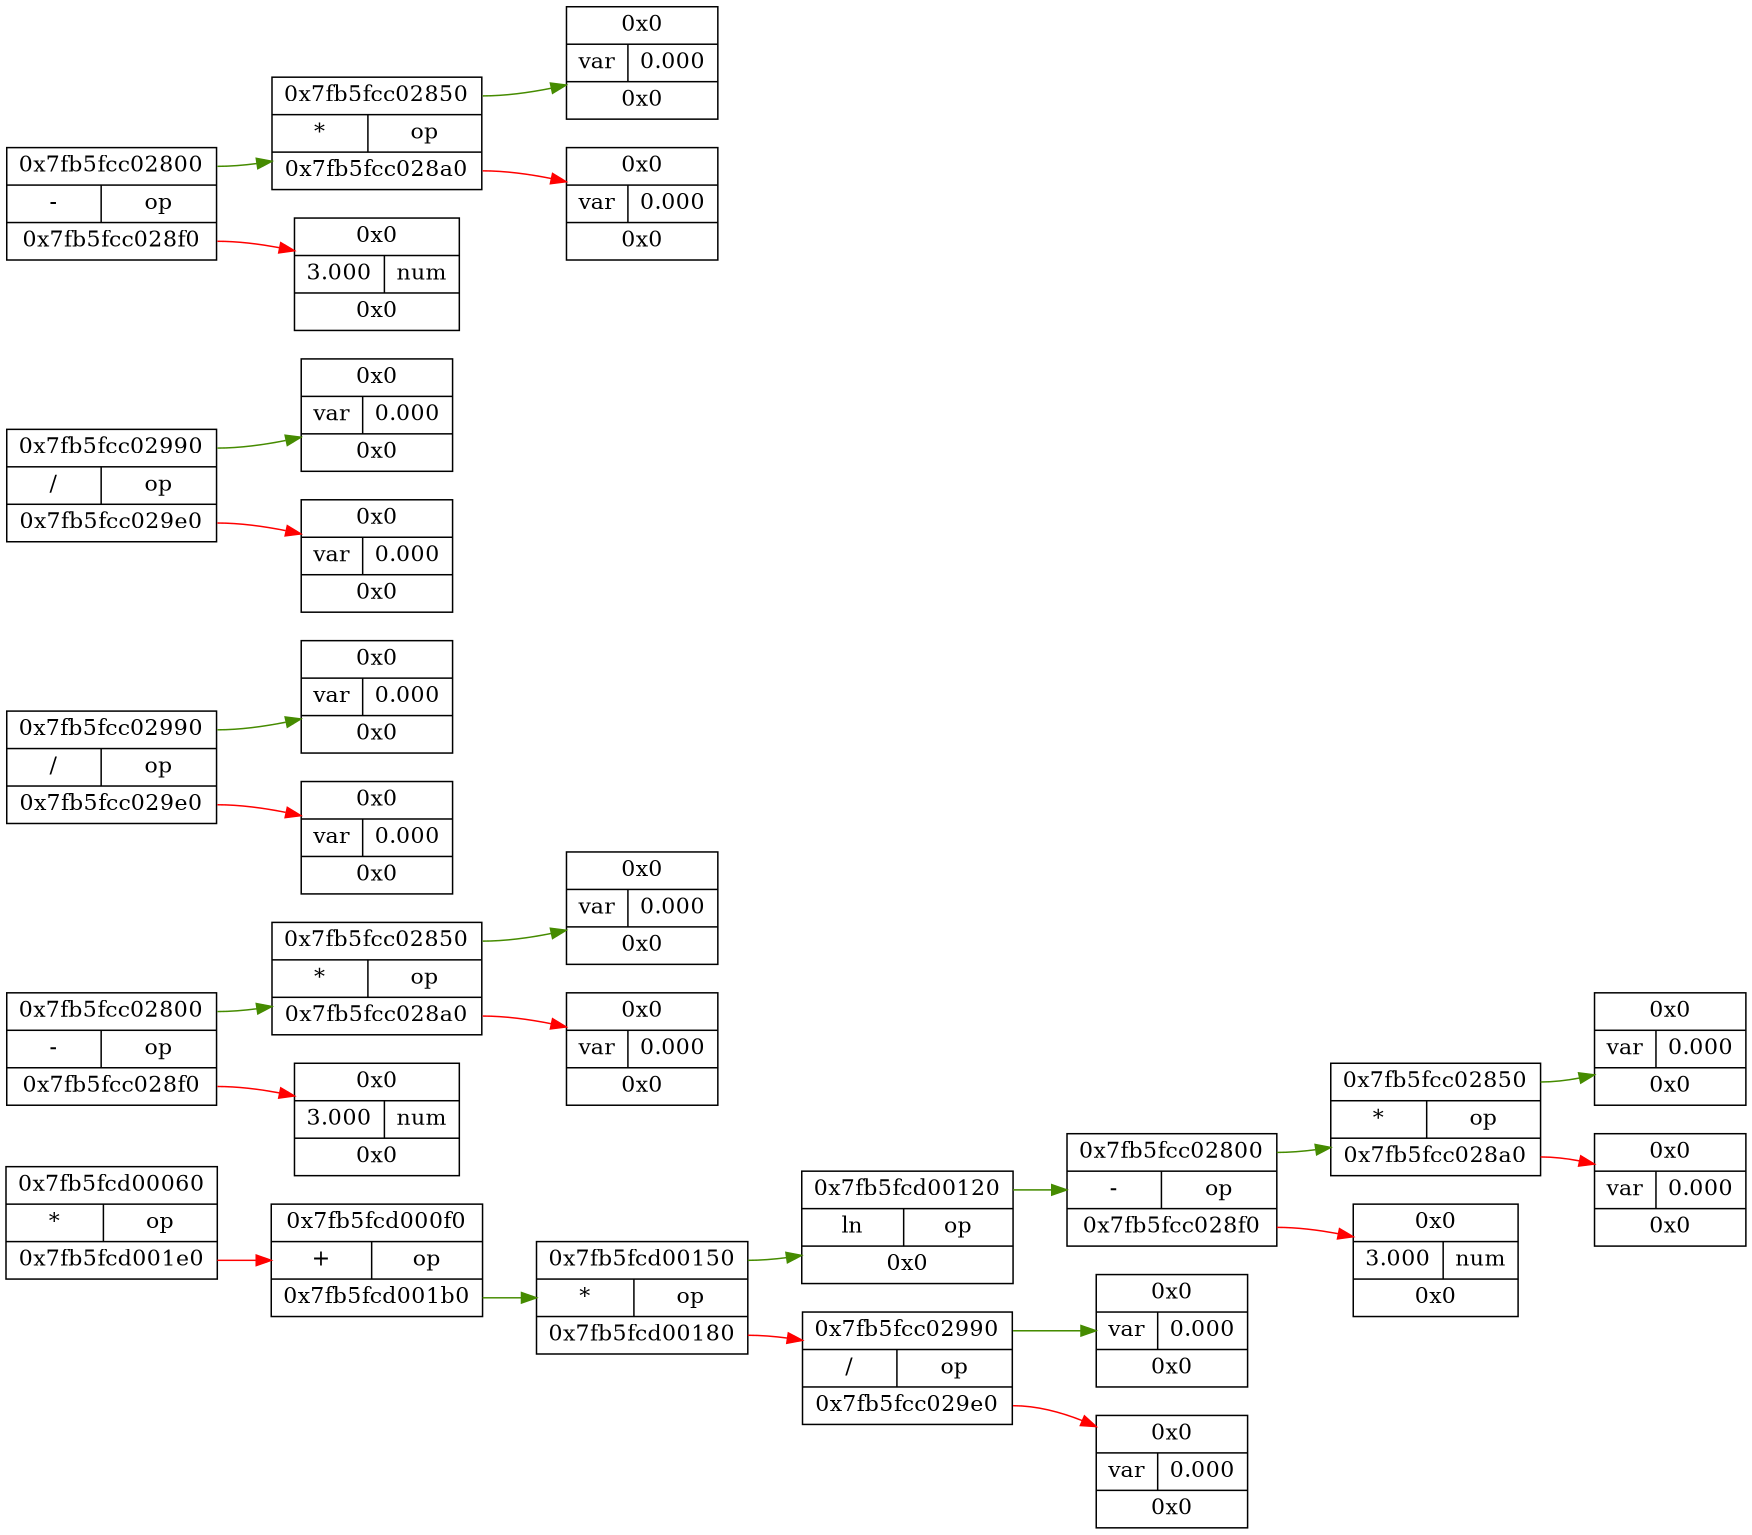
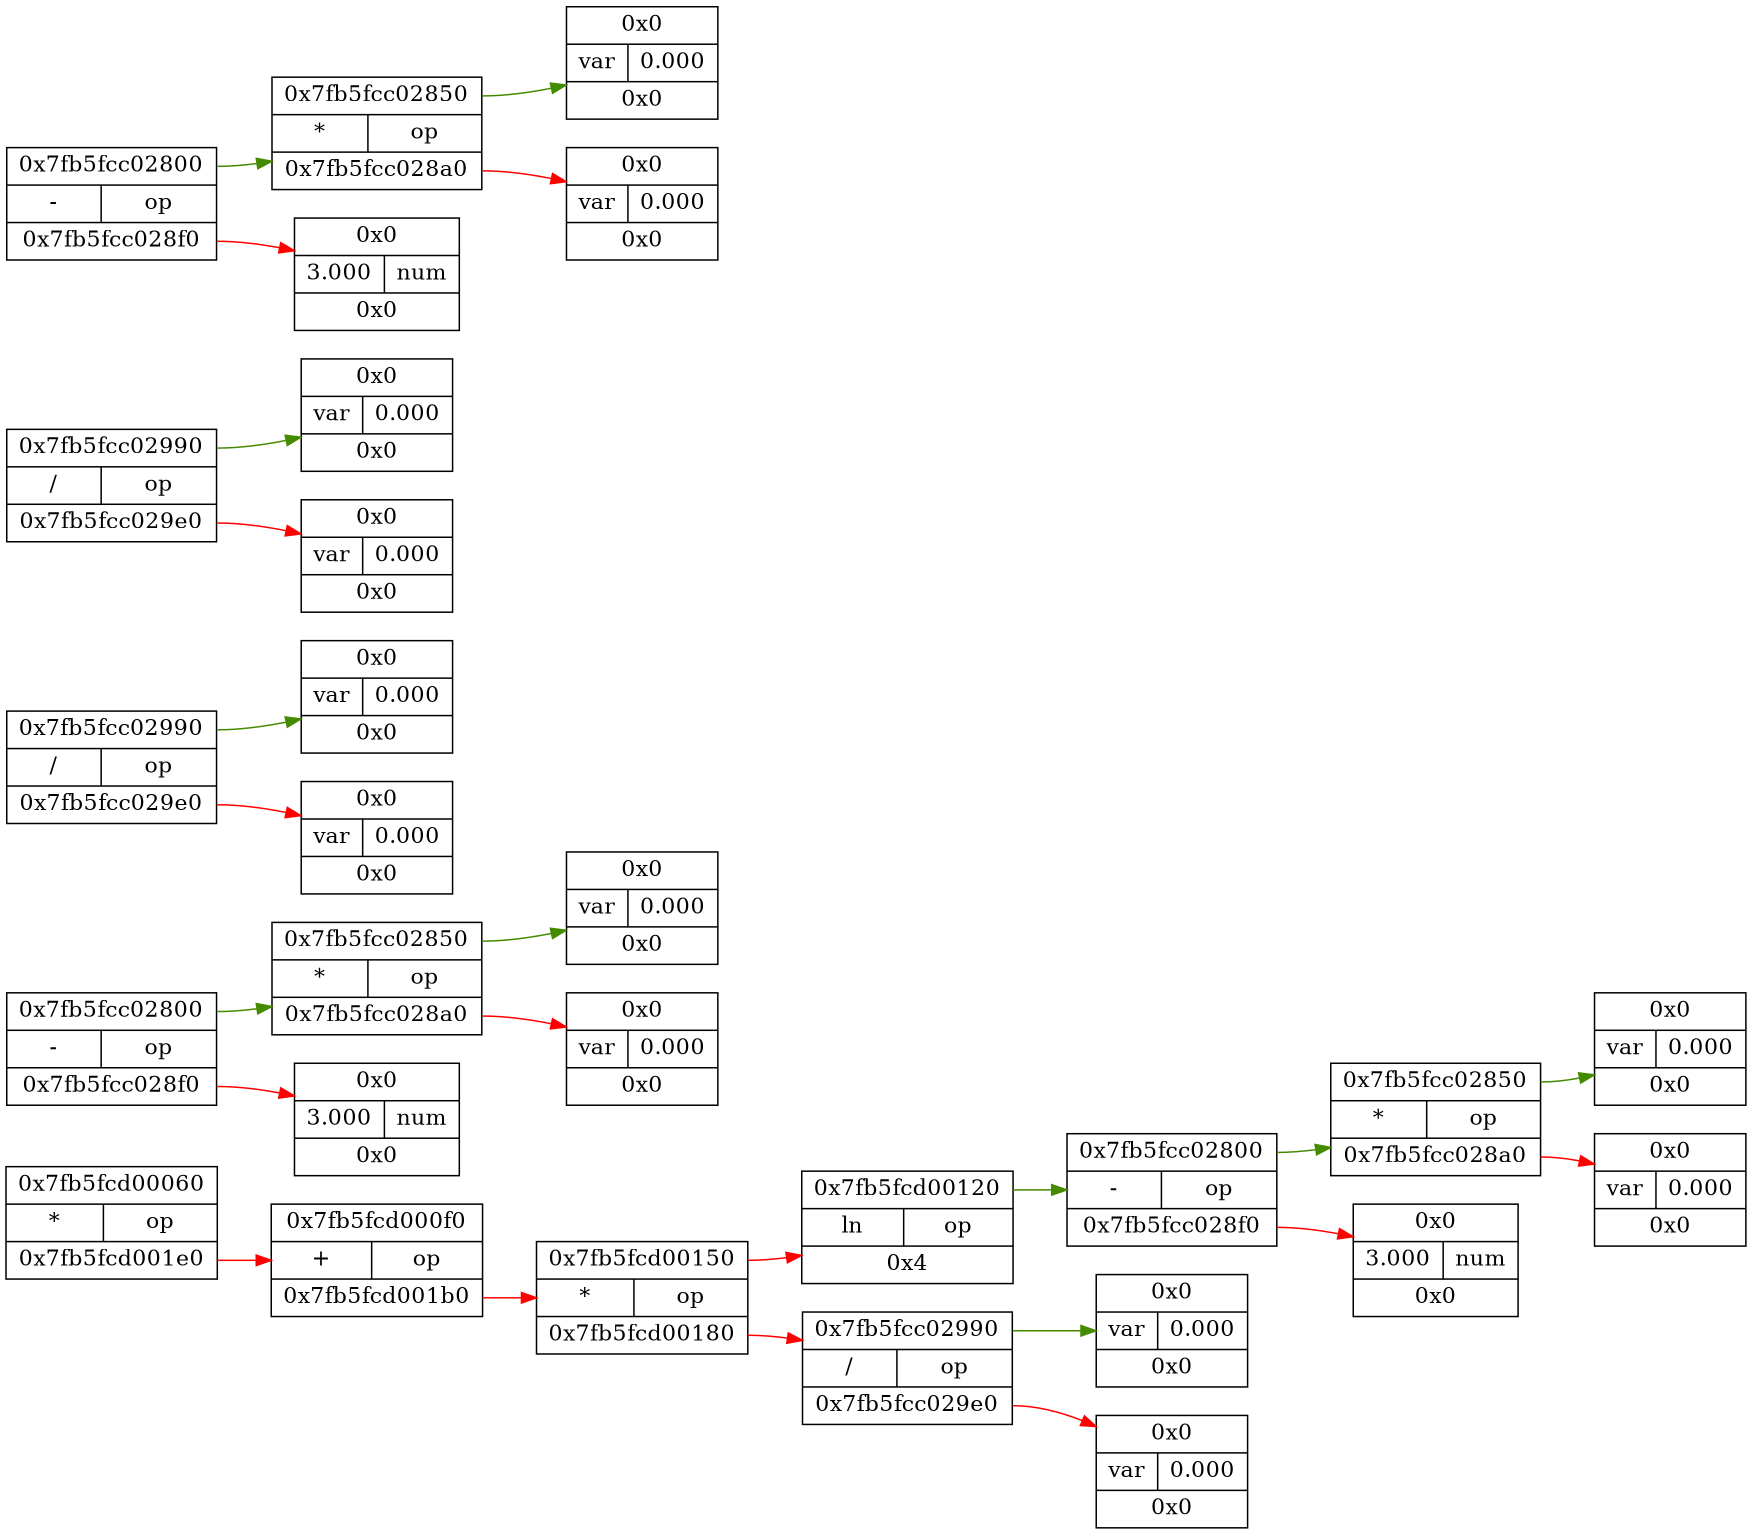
(767, 1260) -> (767, 1260)
(907, 1263) -> (907, 1263)
(502, 1298) -> (502, 1298)
